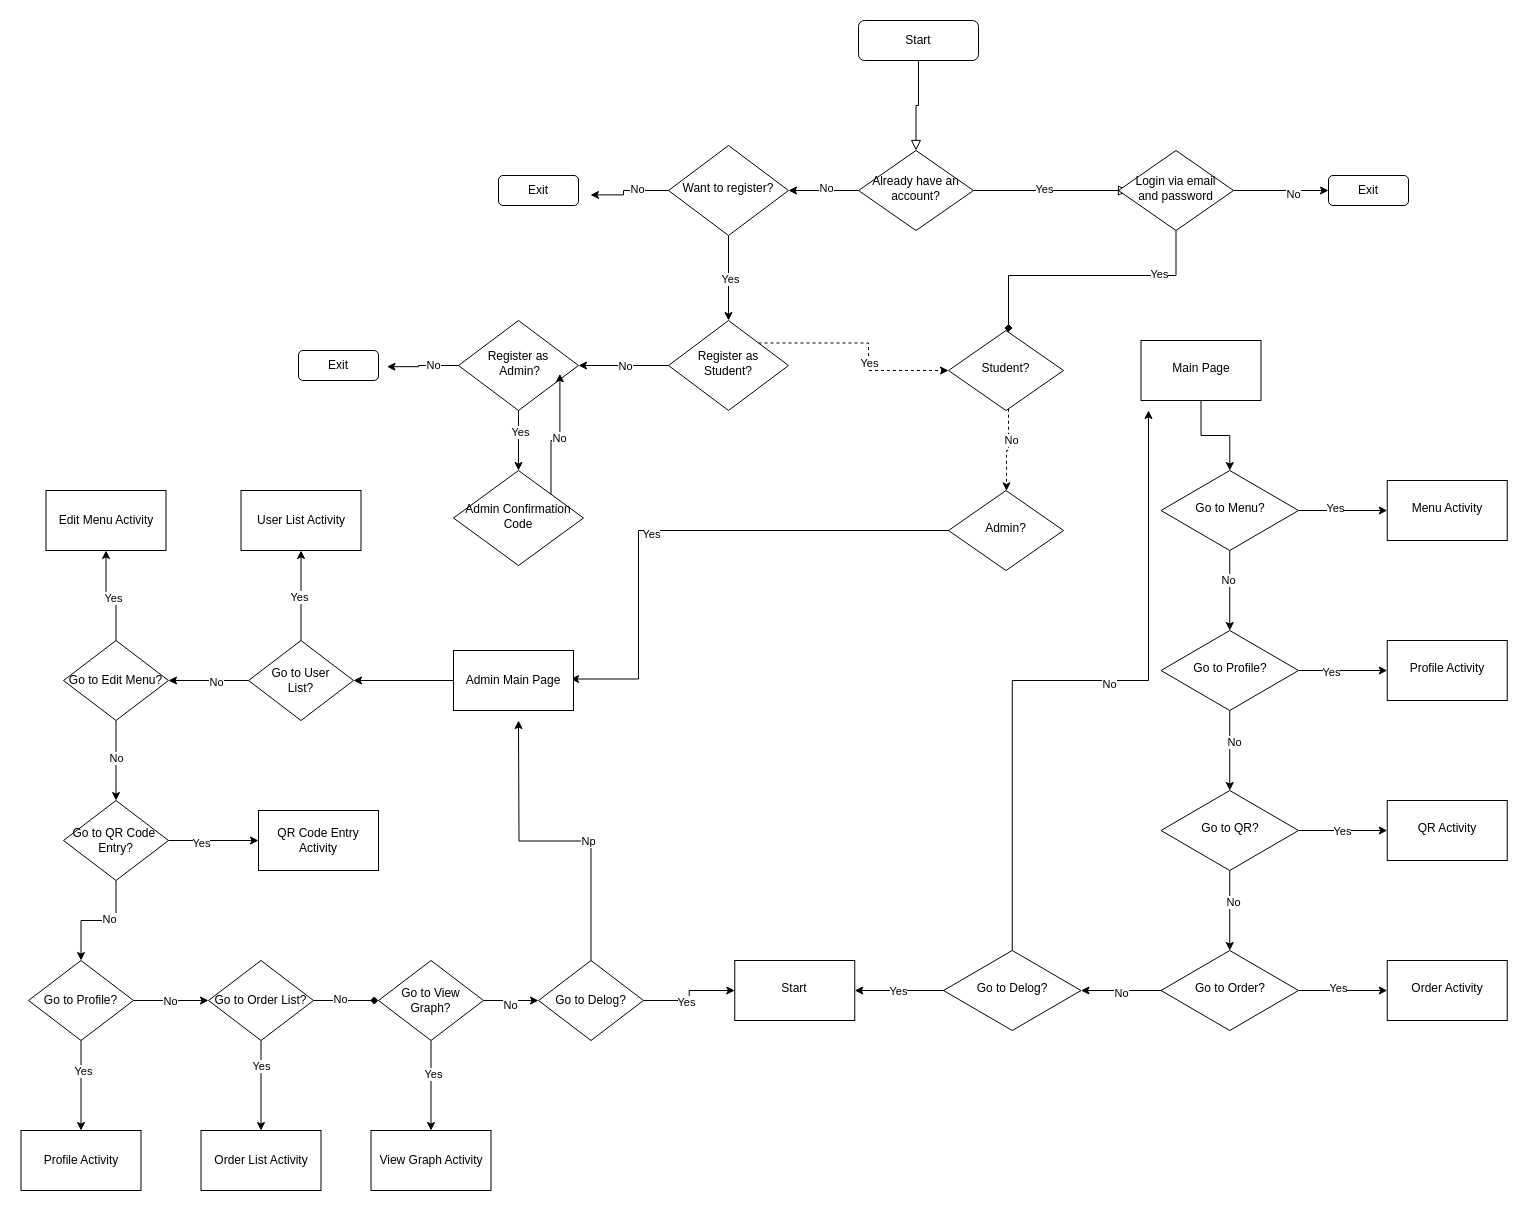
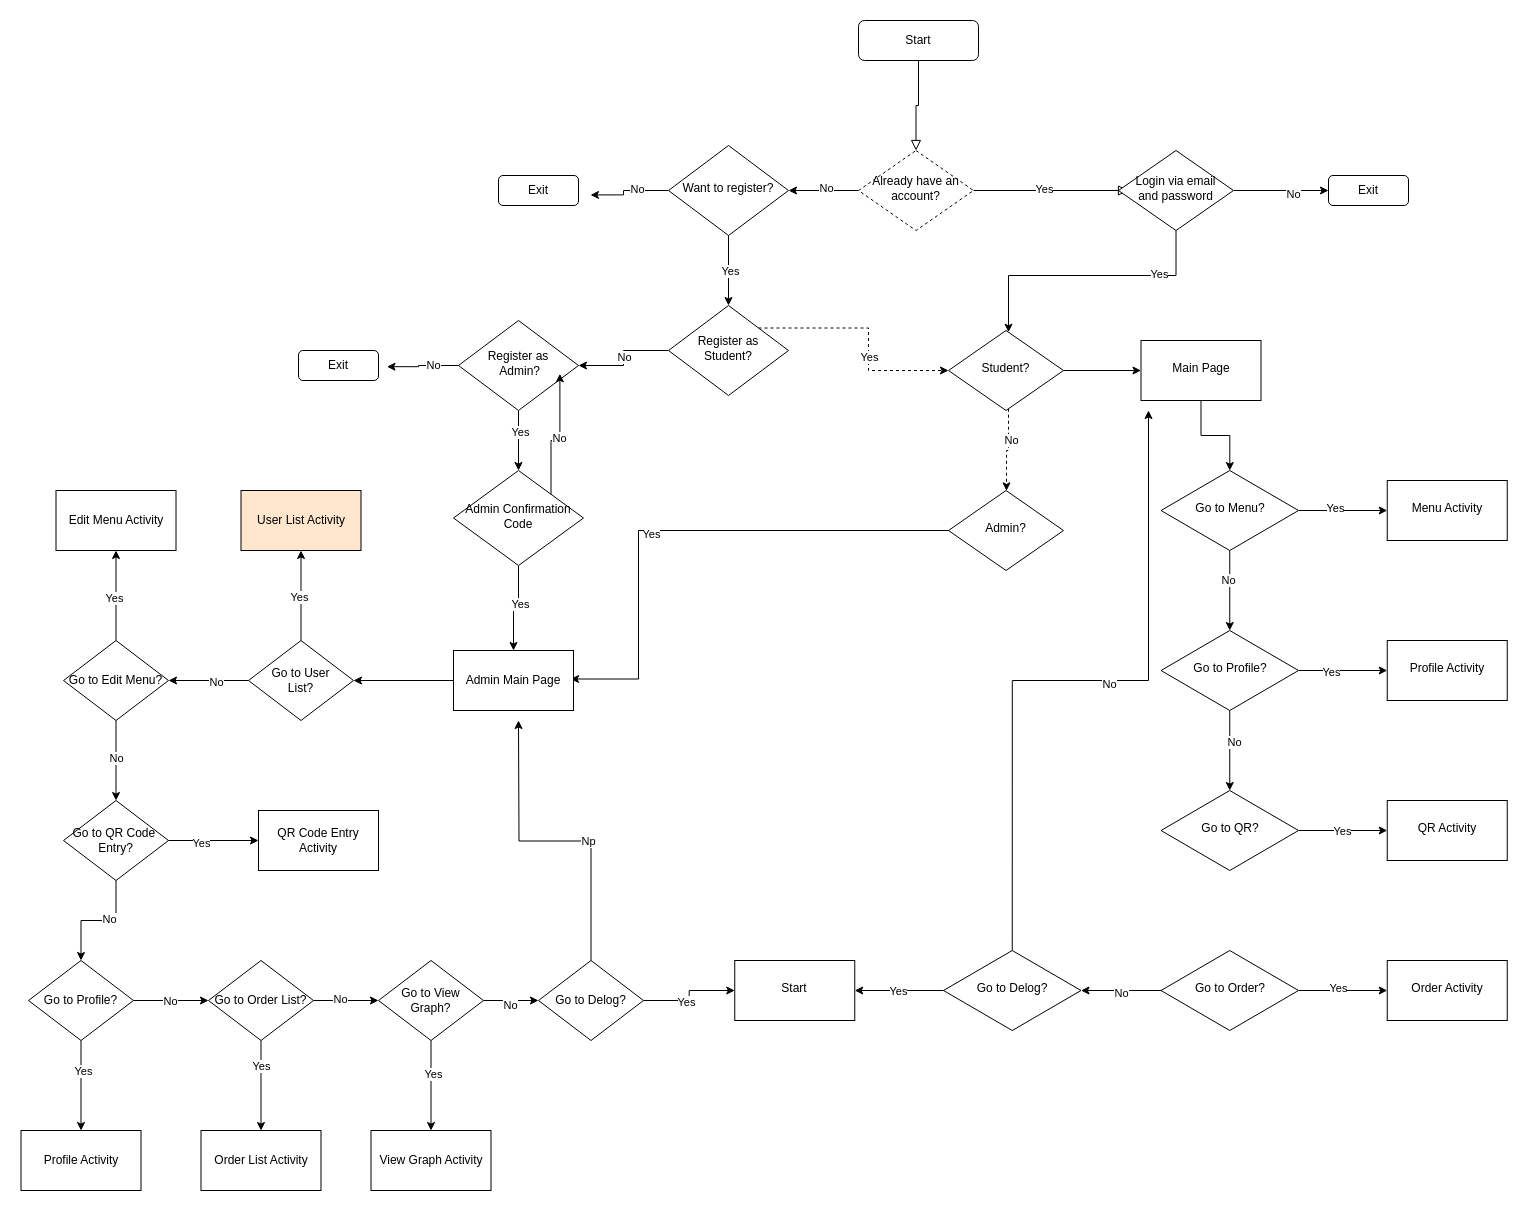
(916, 191) -> (916, 191)
(1009, 323) -> (1009, 324)
(729, 366) -> (729, 351)
none -> (1099, 371)
(106, 521) -> (116, 521)
(301, 521) -> (301, 521)
none -> (519, 607)
(1230, 907) -> none
(370, 1001) -> (370, 1001)
